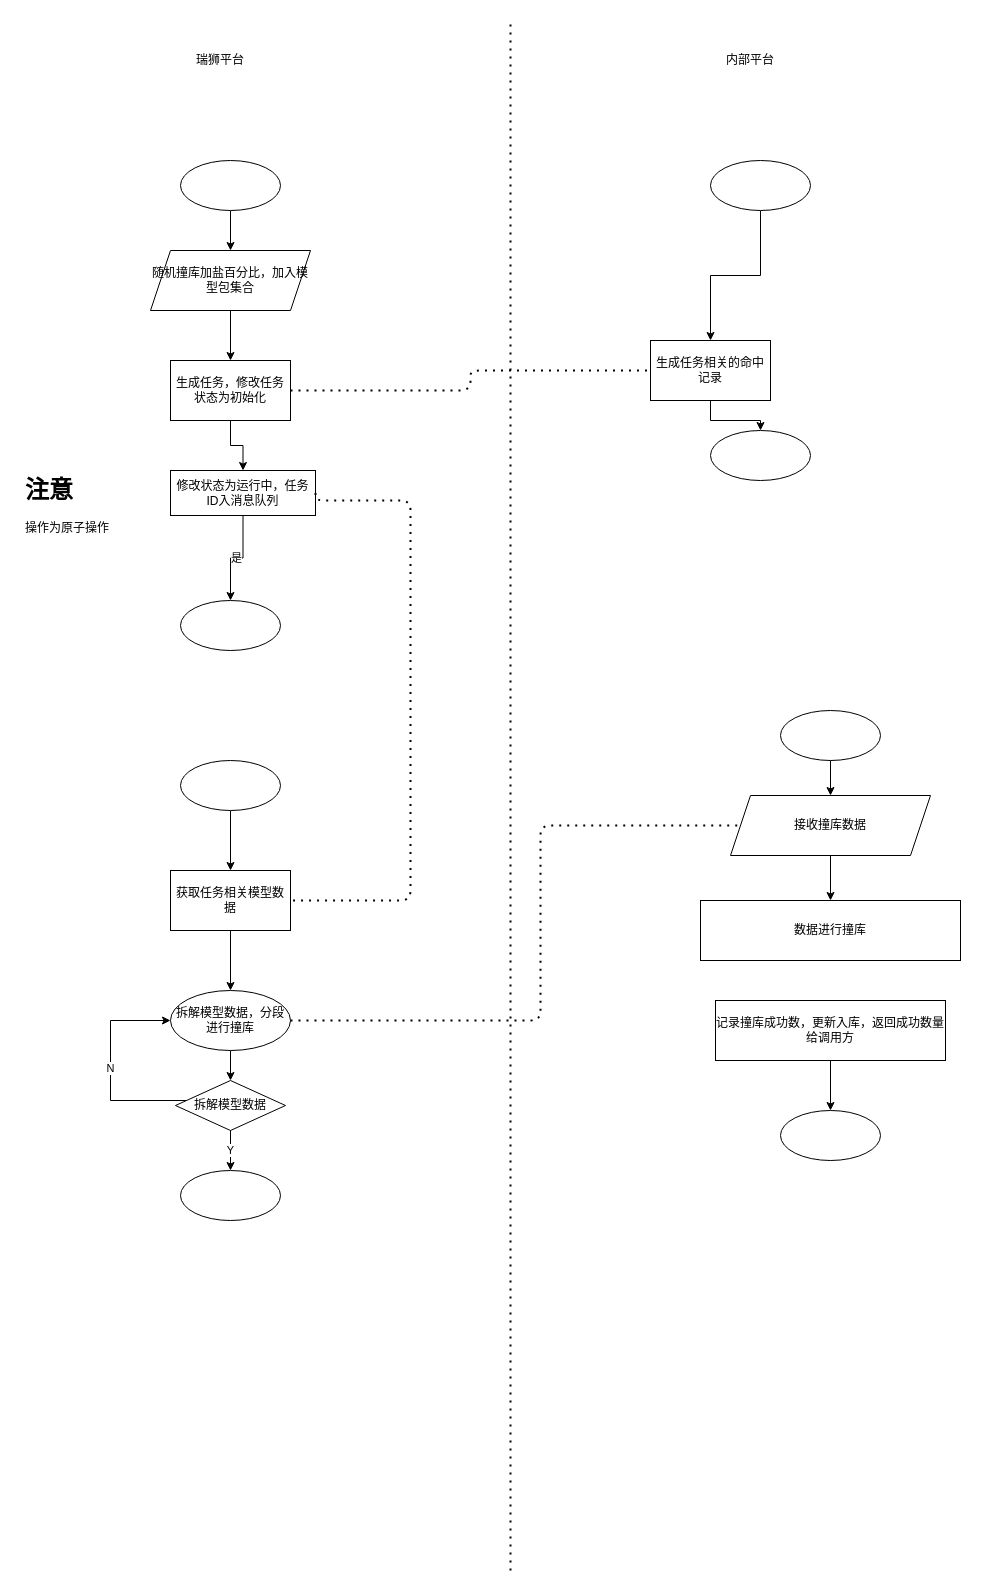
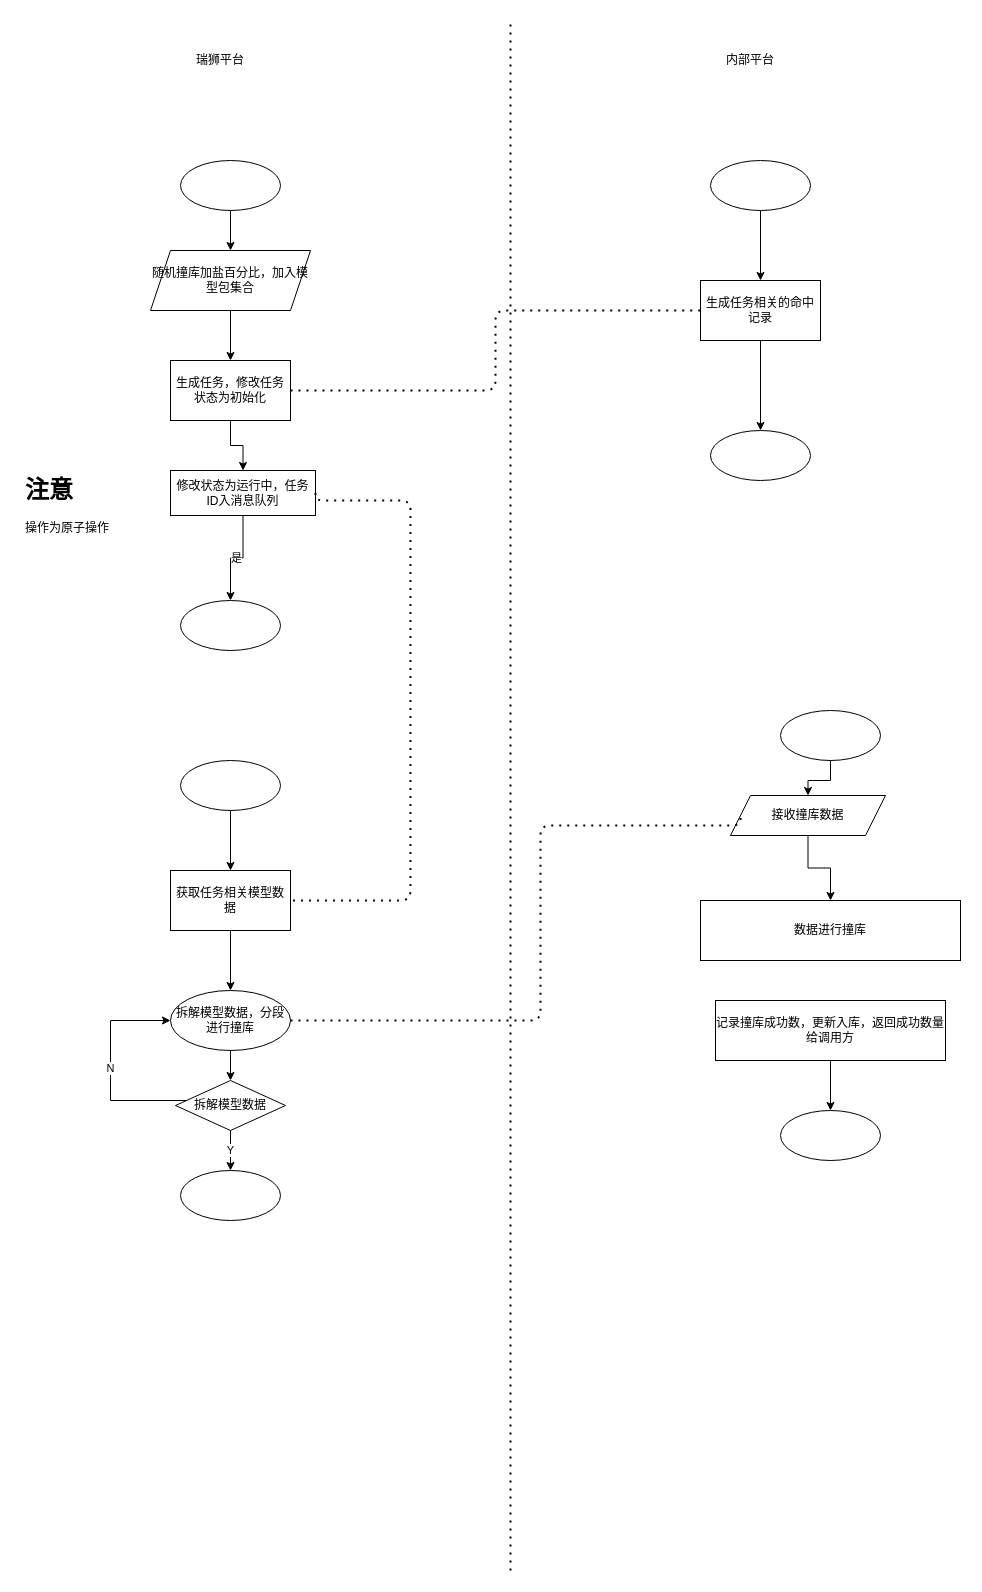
(711, 371) -> (761, 311)
(831, 826) -> (808, 816)
